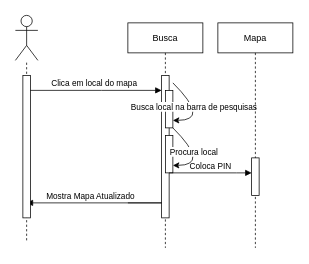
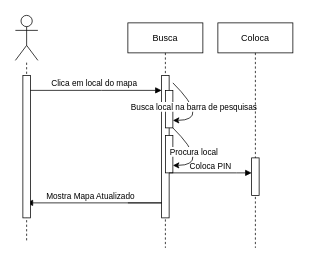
(255, 38) -> (255, 38)
